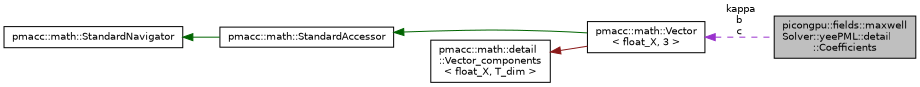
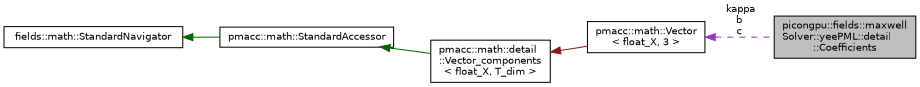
(496, 30) -> (410, 51)
(93, 37) -> (93, 37)
